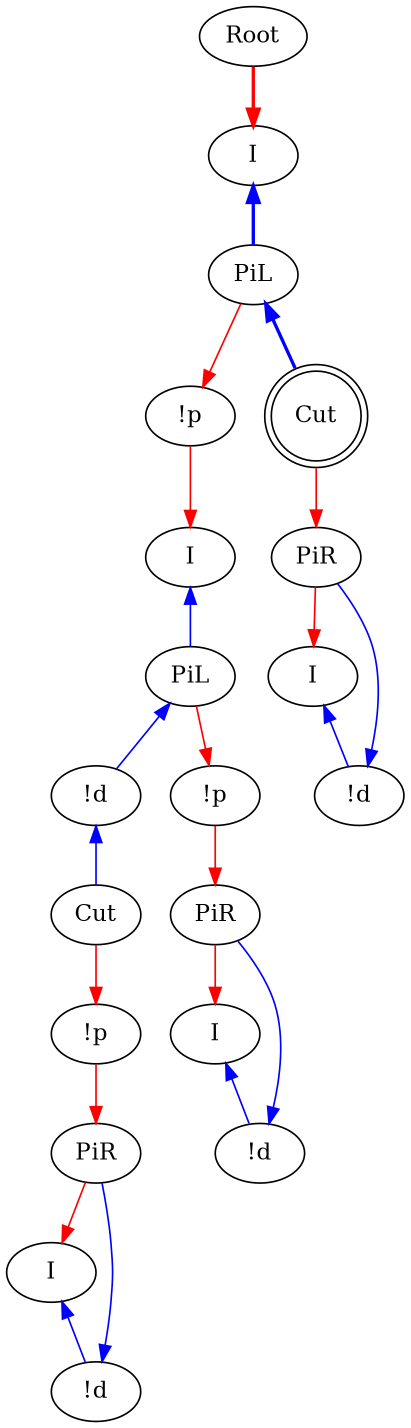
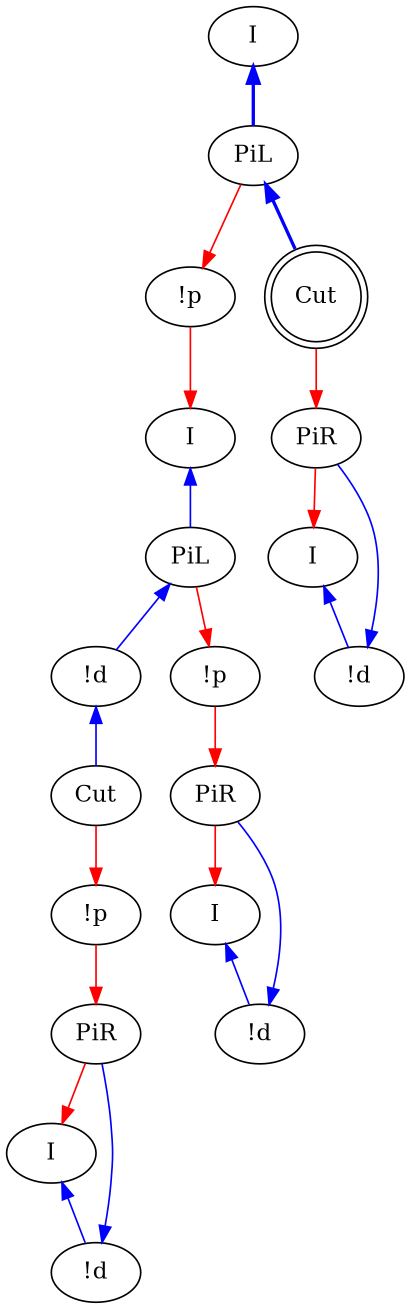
(253, 36) -> none
